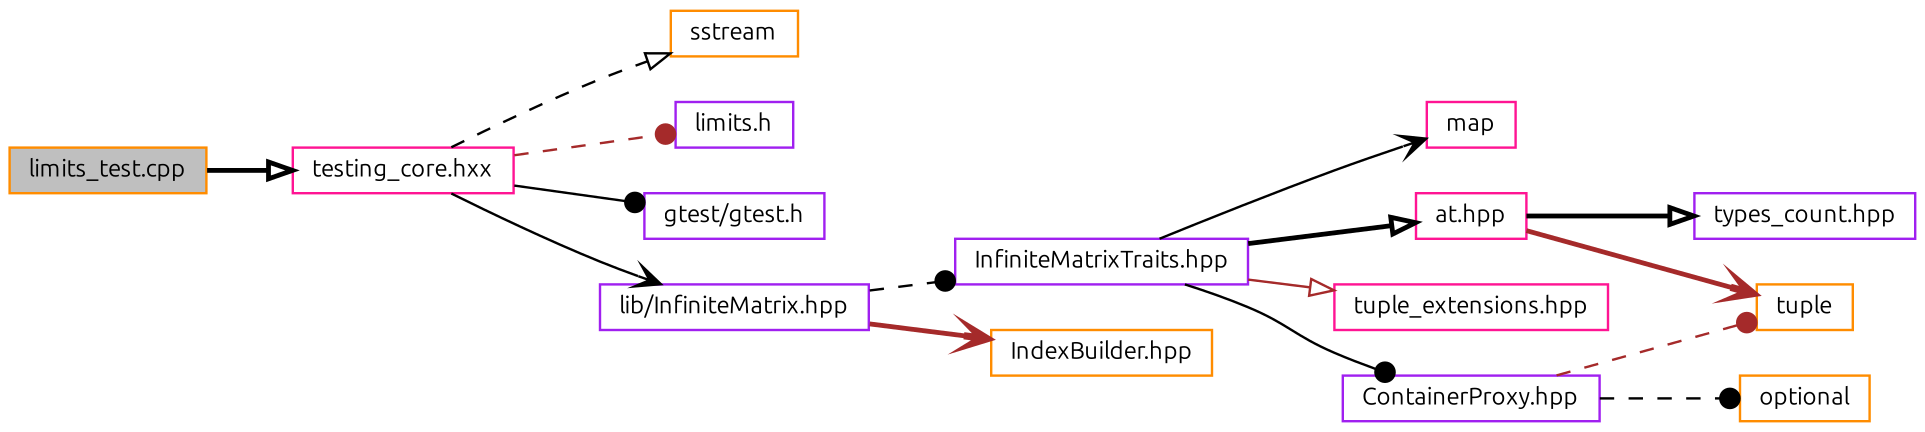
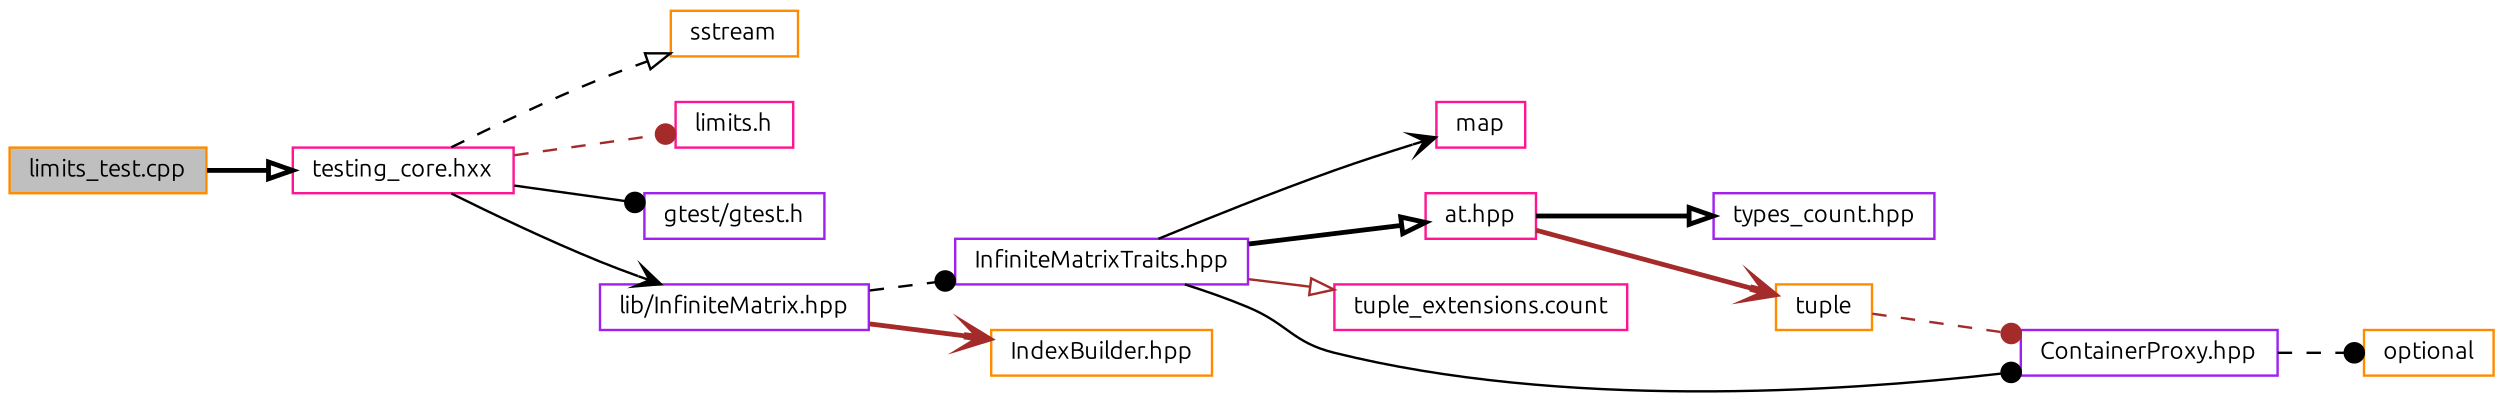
(734, 125) -> (734, 125)
(1471, 307) -> (1481, 307)
(1647, 350) -> (1937, 323)
